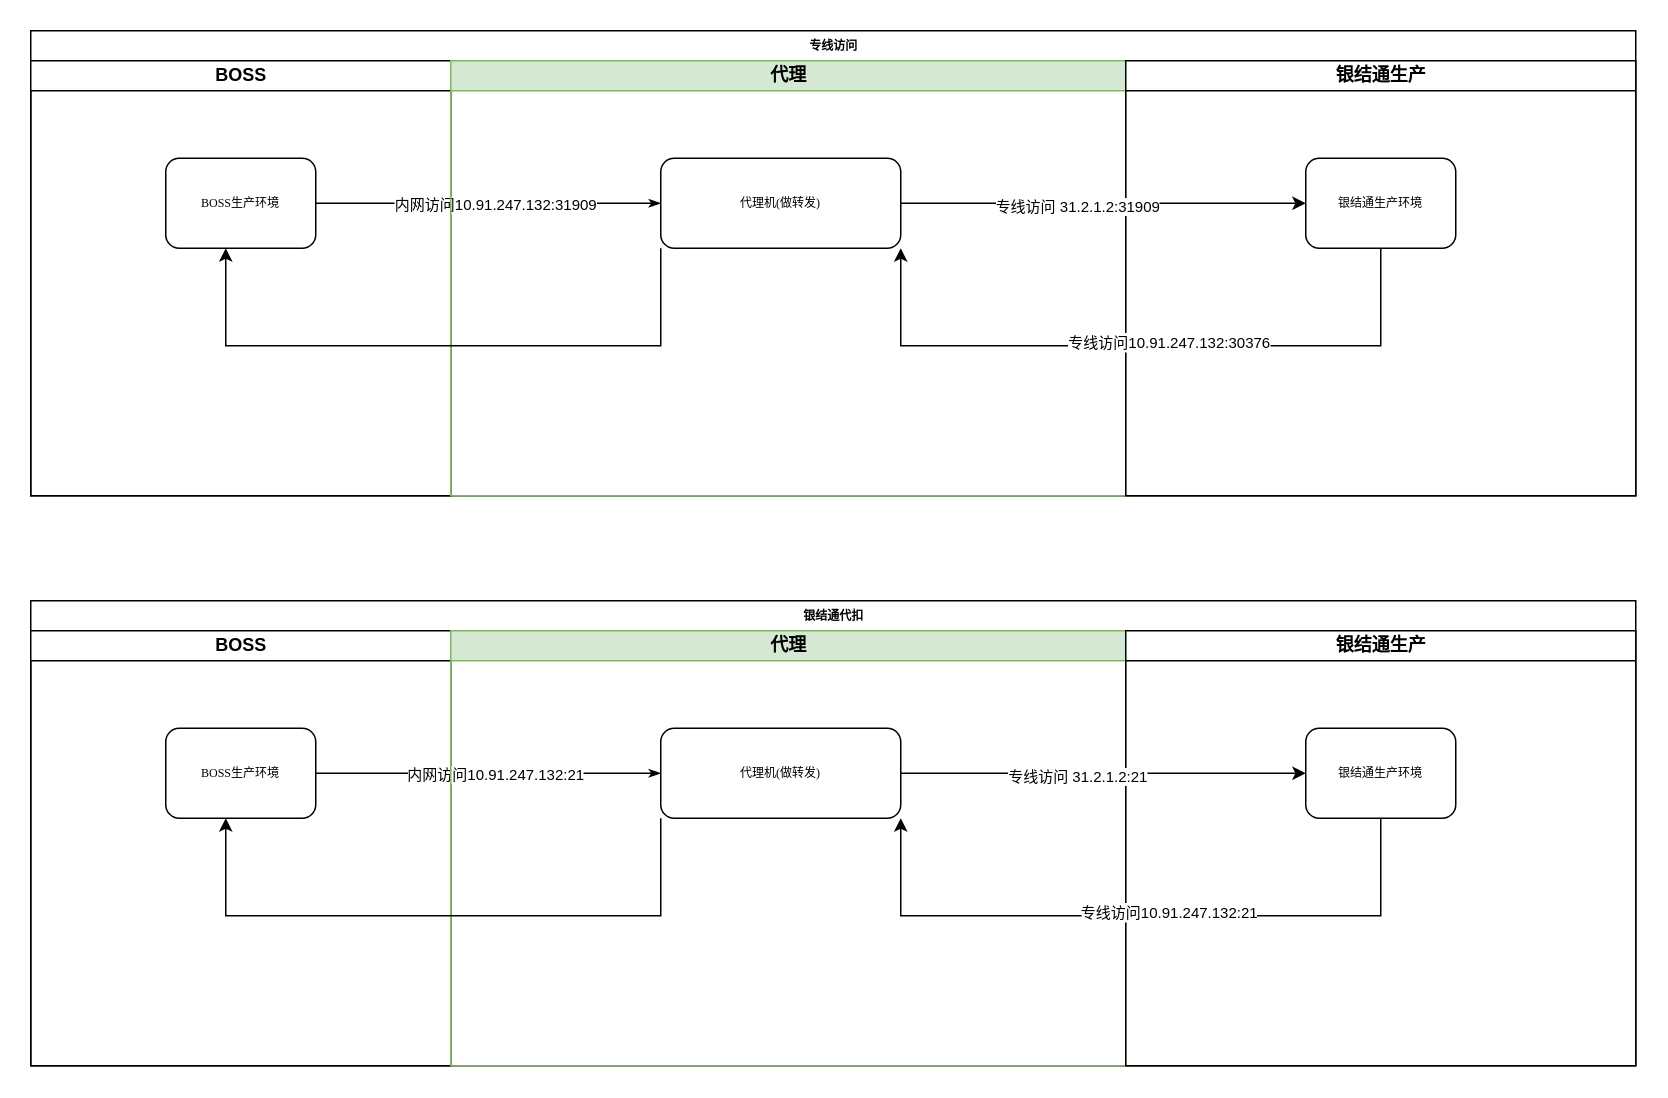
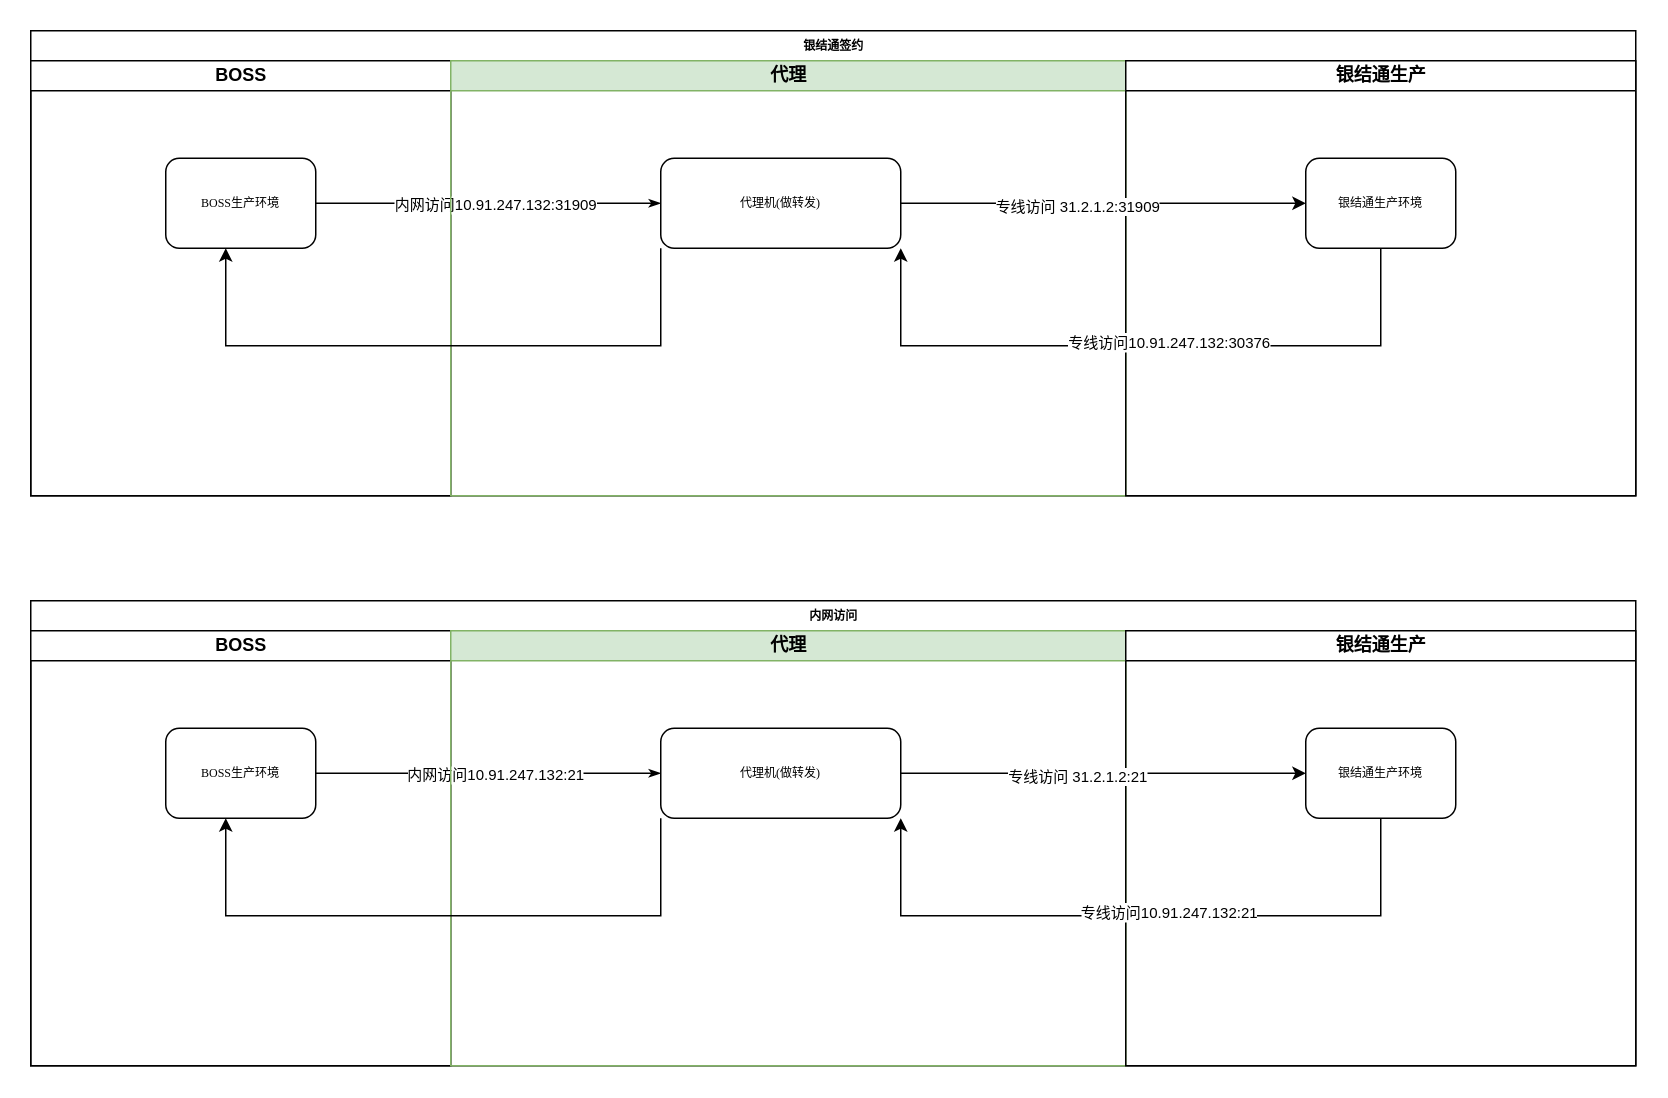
(834, 46) -> (834, 46)
(834, 616) -> (834, 616)
